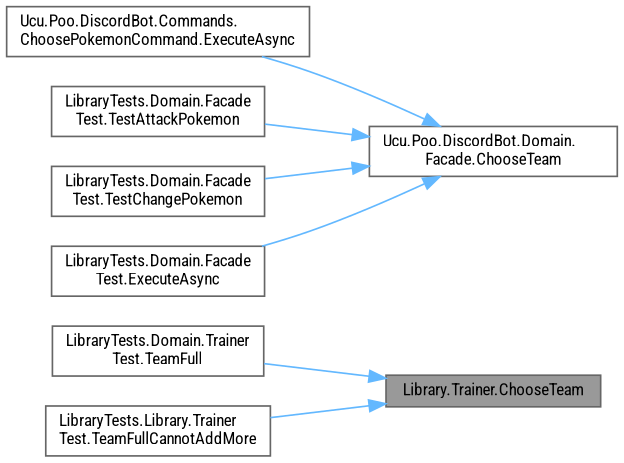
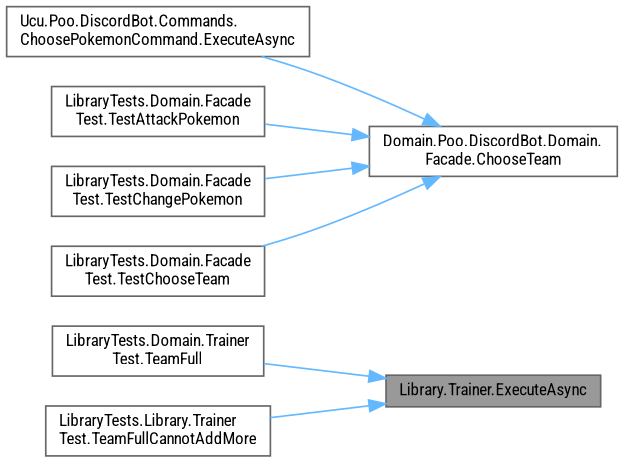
(493, 151) -> (493, 151)
(158, 271) -> (158, 271)
(493, 391) -> (493, 391)
